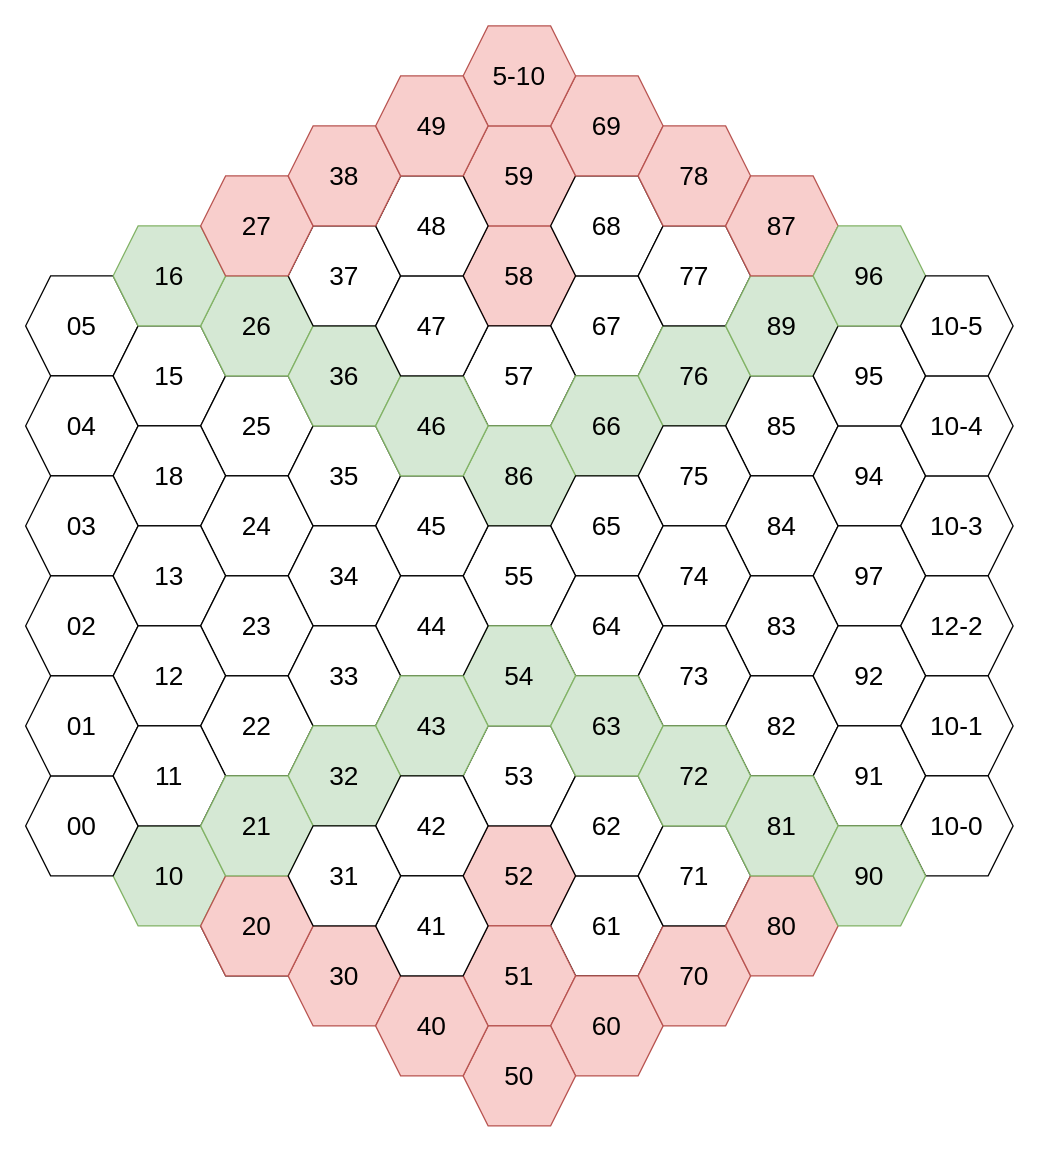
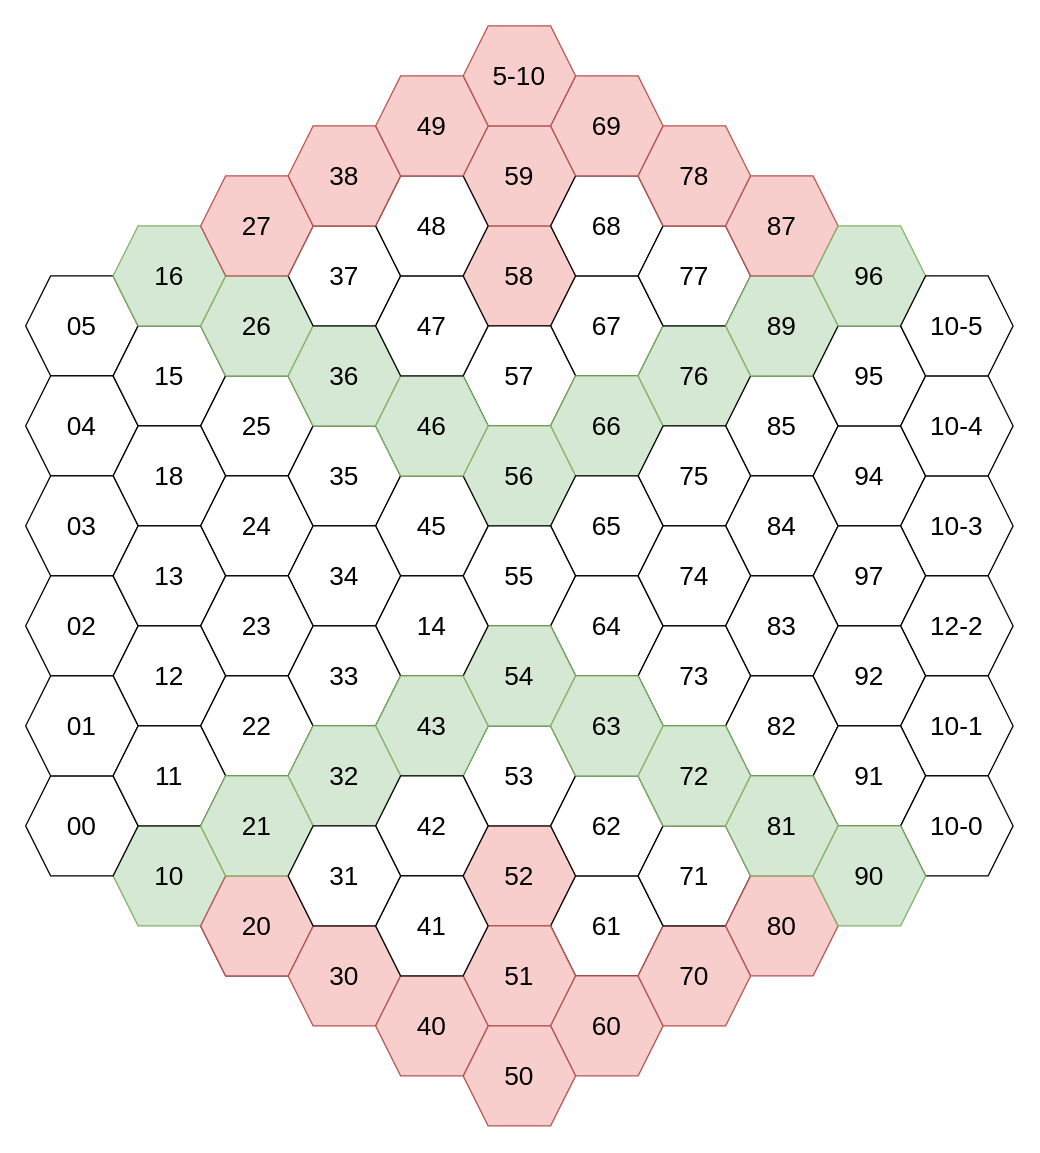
(519, 476) -> (519, 476)
(432, 626) -> (432, 626)
